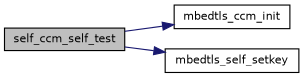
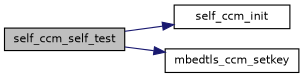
(232, 17) -> (232, 17)
(232, 61) -> (232, 61)
